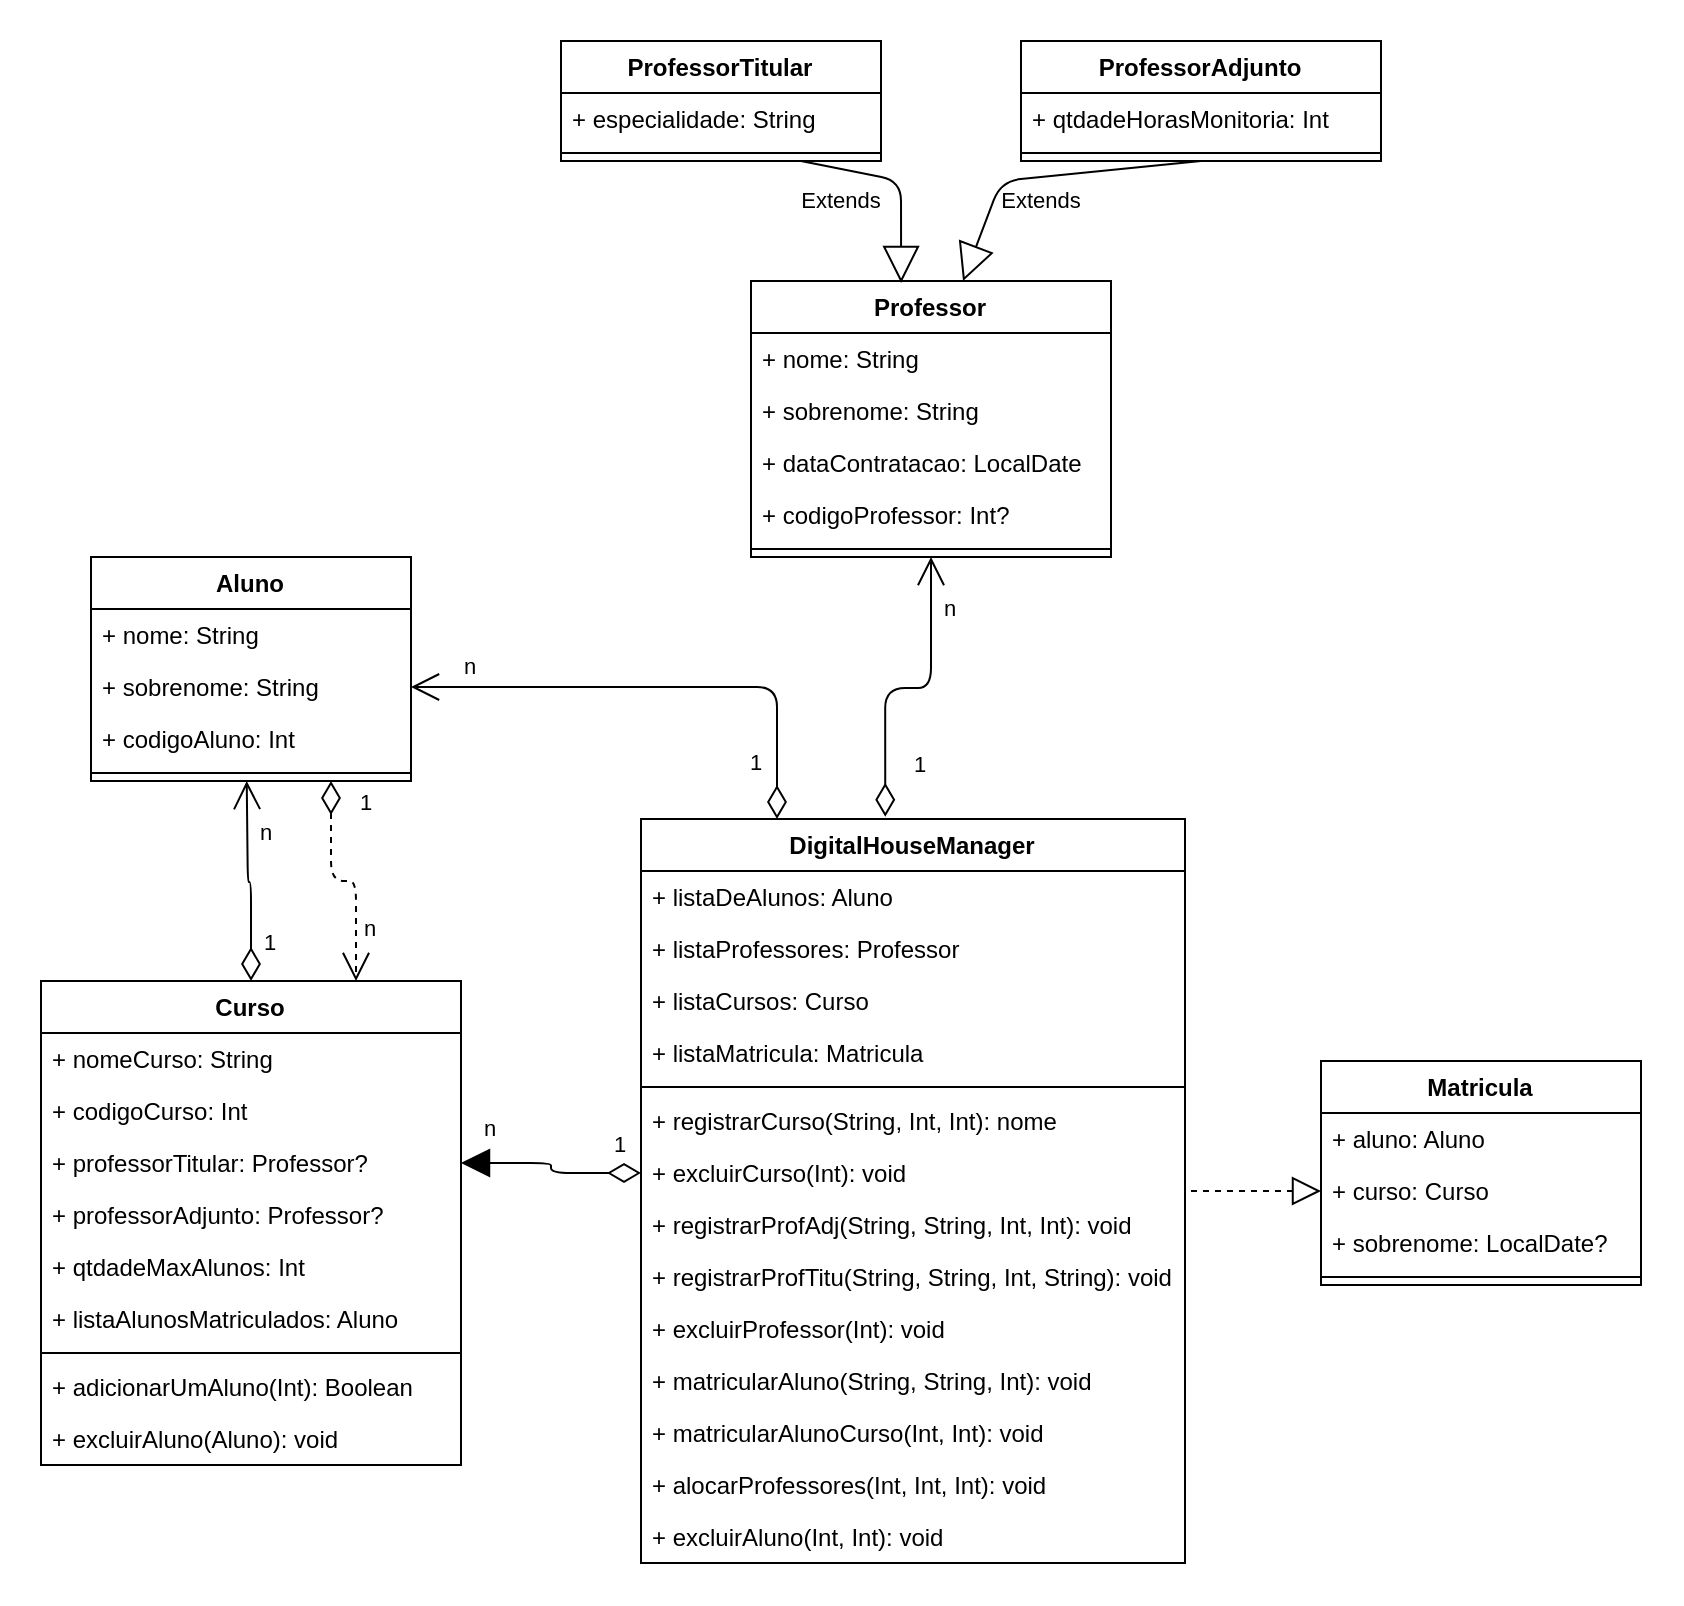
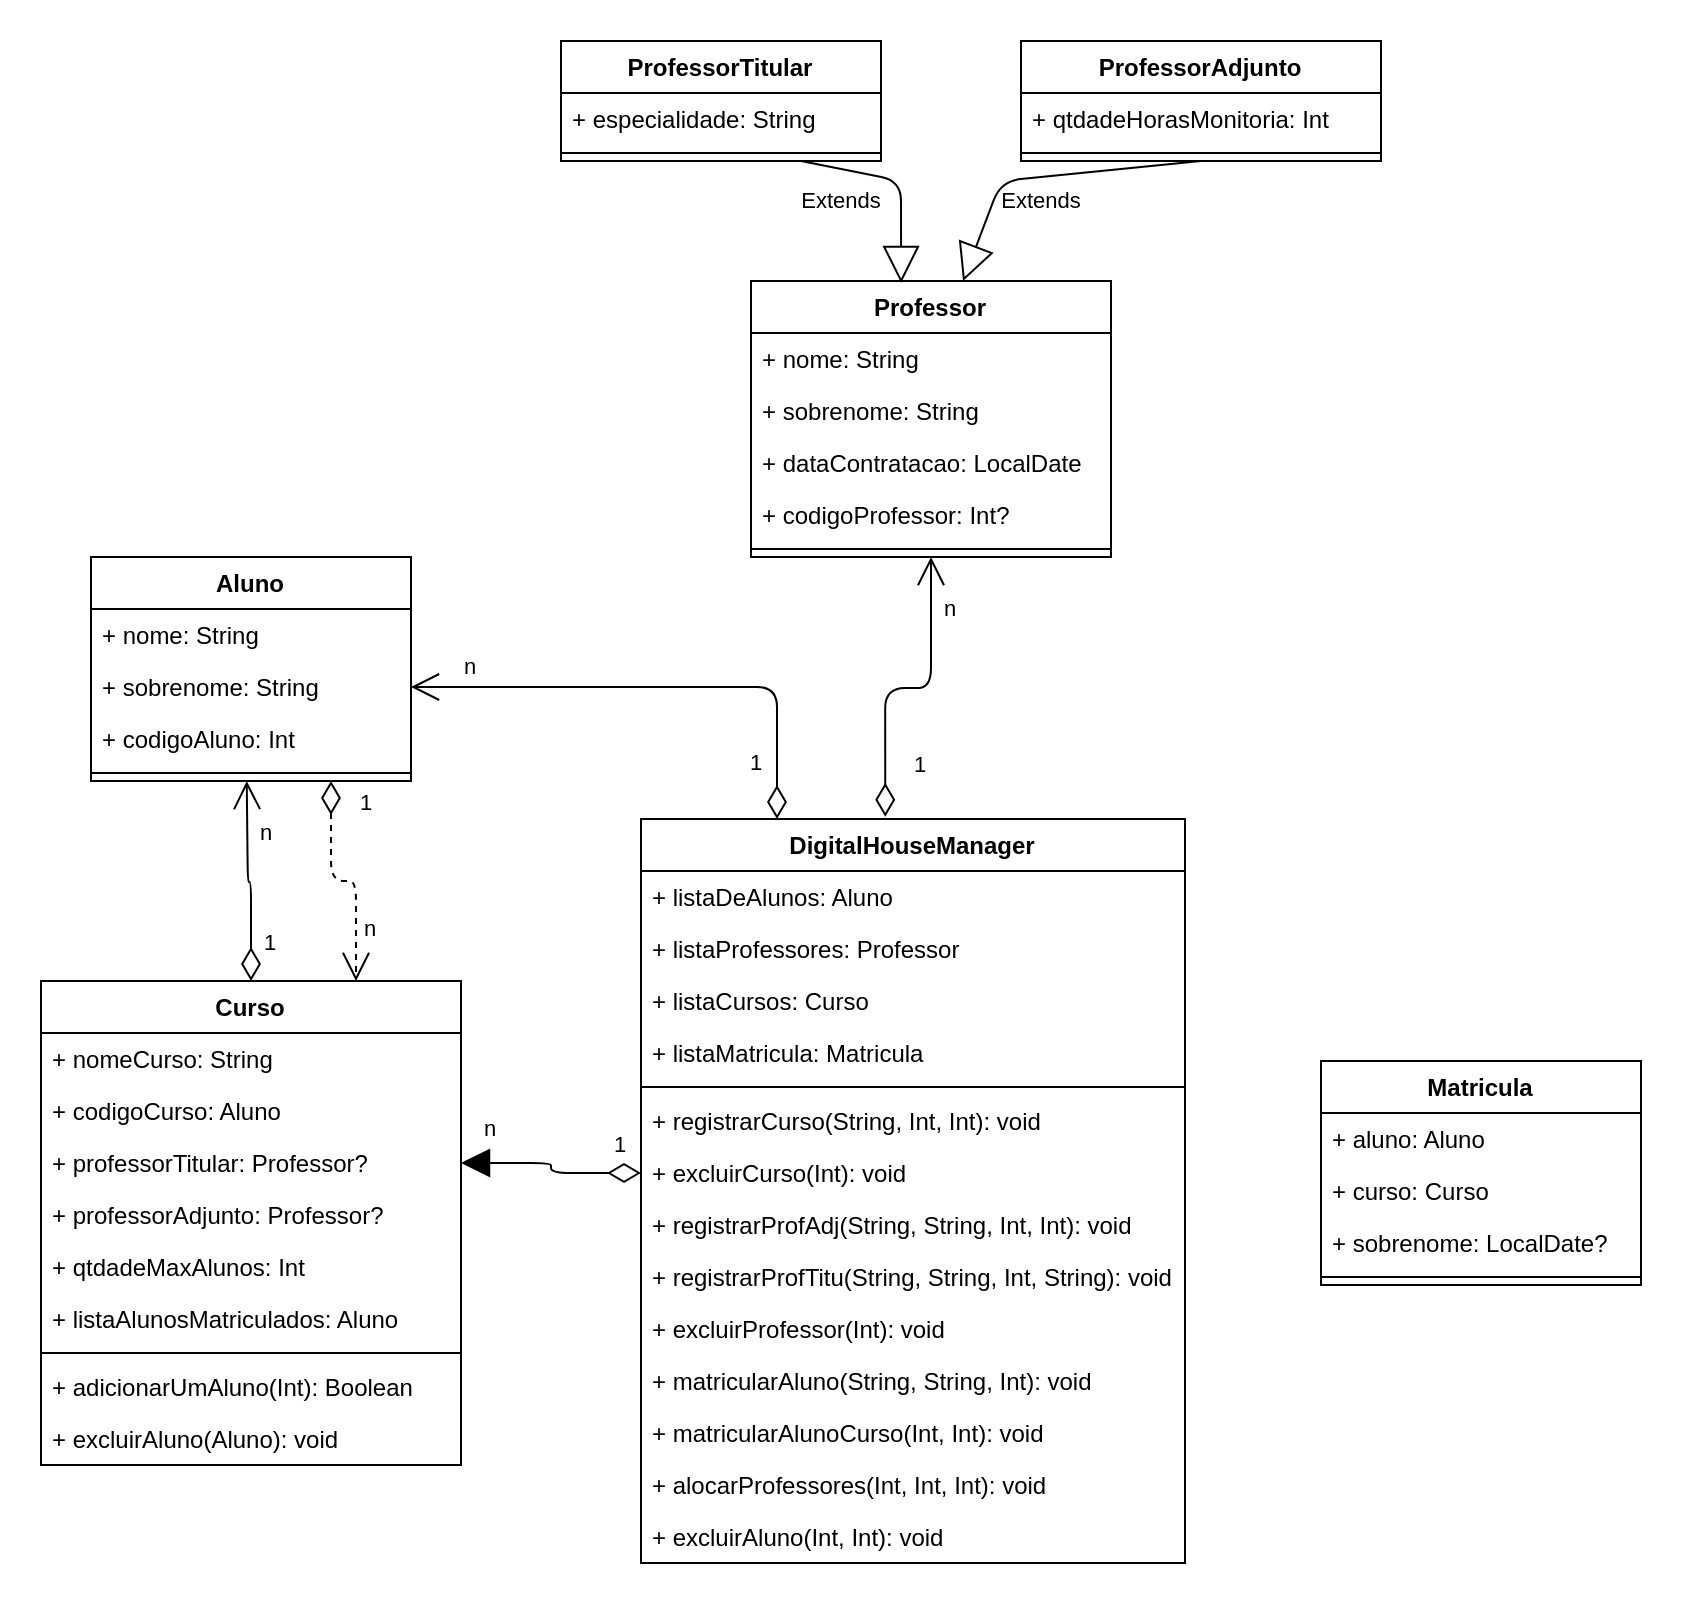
(160, 1112) -> (171, 1112)
(893, 1122) -> (890, 1122)
(1241, 1191) -> none
